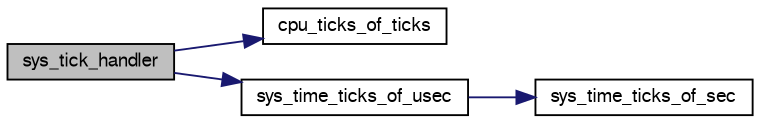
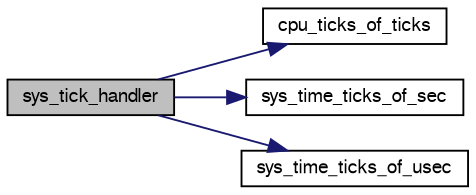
(492, 97) -> (200, 97)
